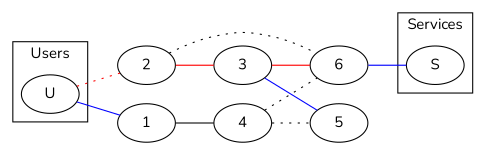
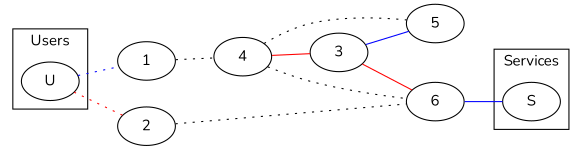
(195, 65) -> (291, 55)
(99, 109) -> (98, 71)
(195, 123) -> (195, 59)
